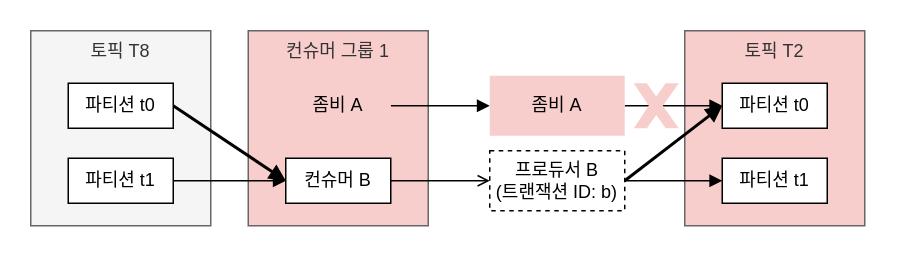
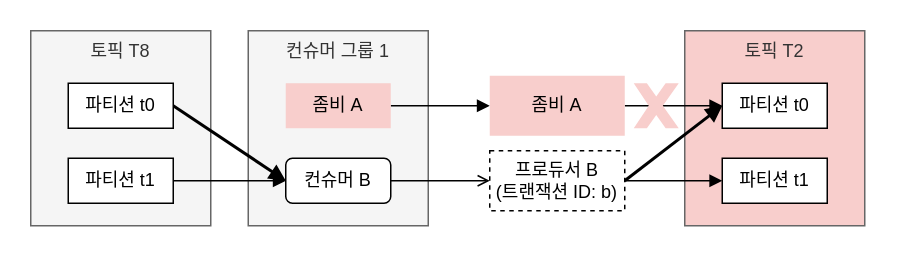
(338, 52) -> (338, 52)
(338, 181) -> (338, 181)
